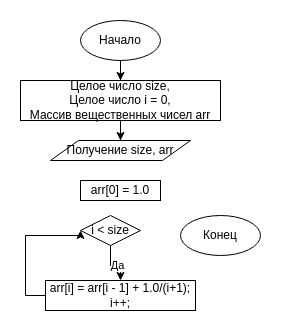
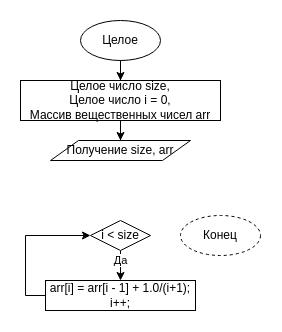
(121, 41) -> (121, 41)
(121, 191) -> none
(111, 231) -> (121, 236)
(221, 236) -> (221, 236)
